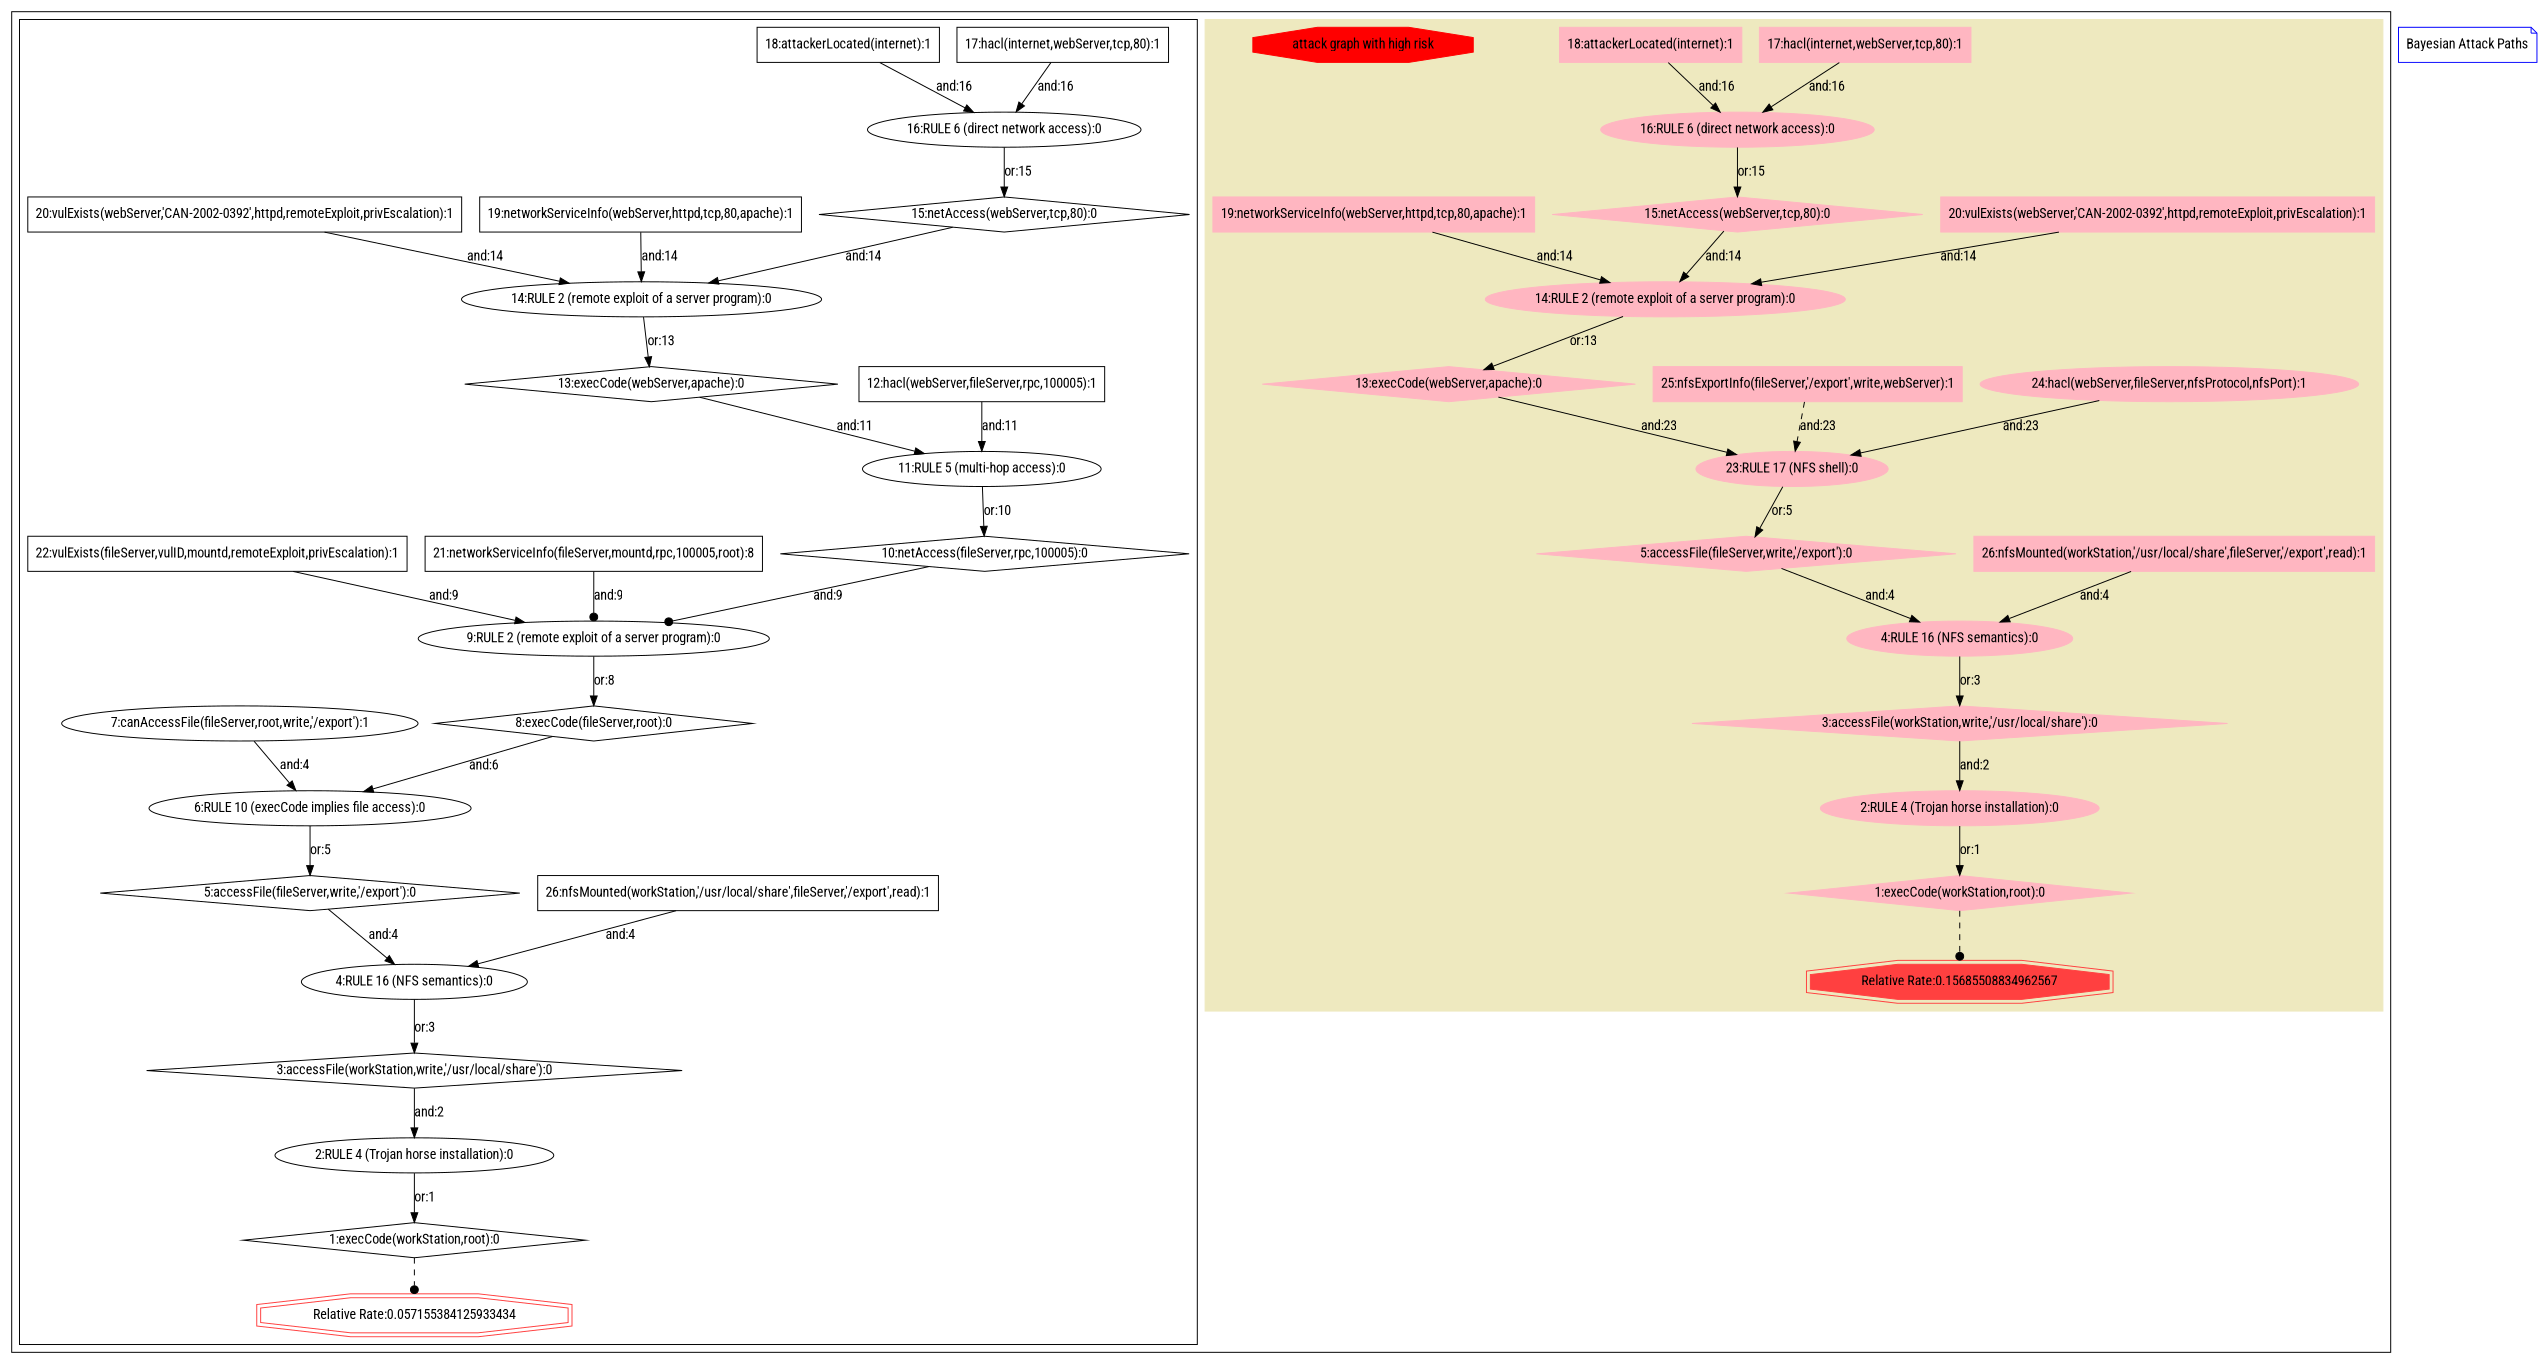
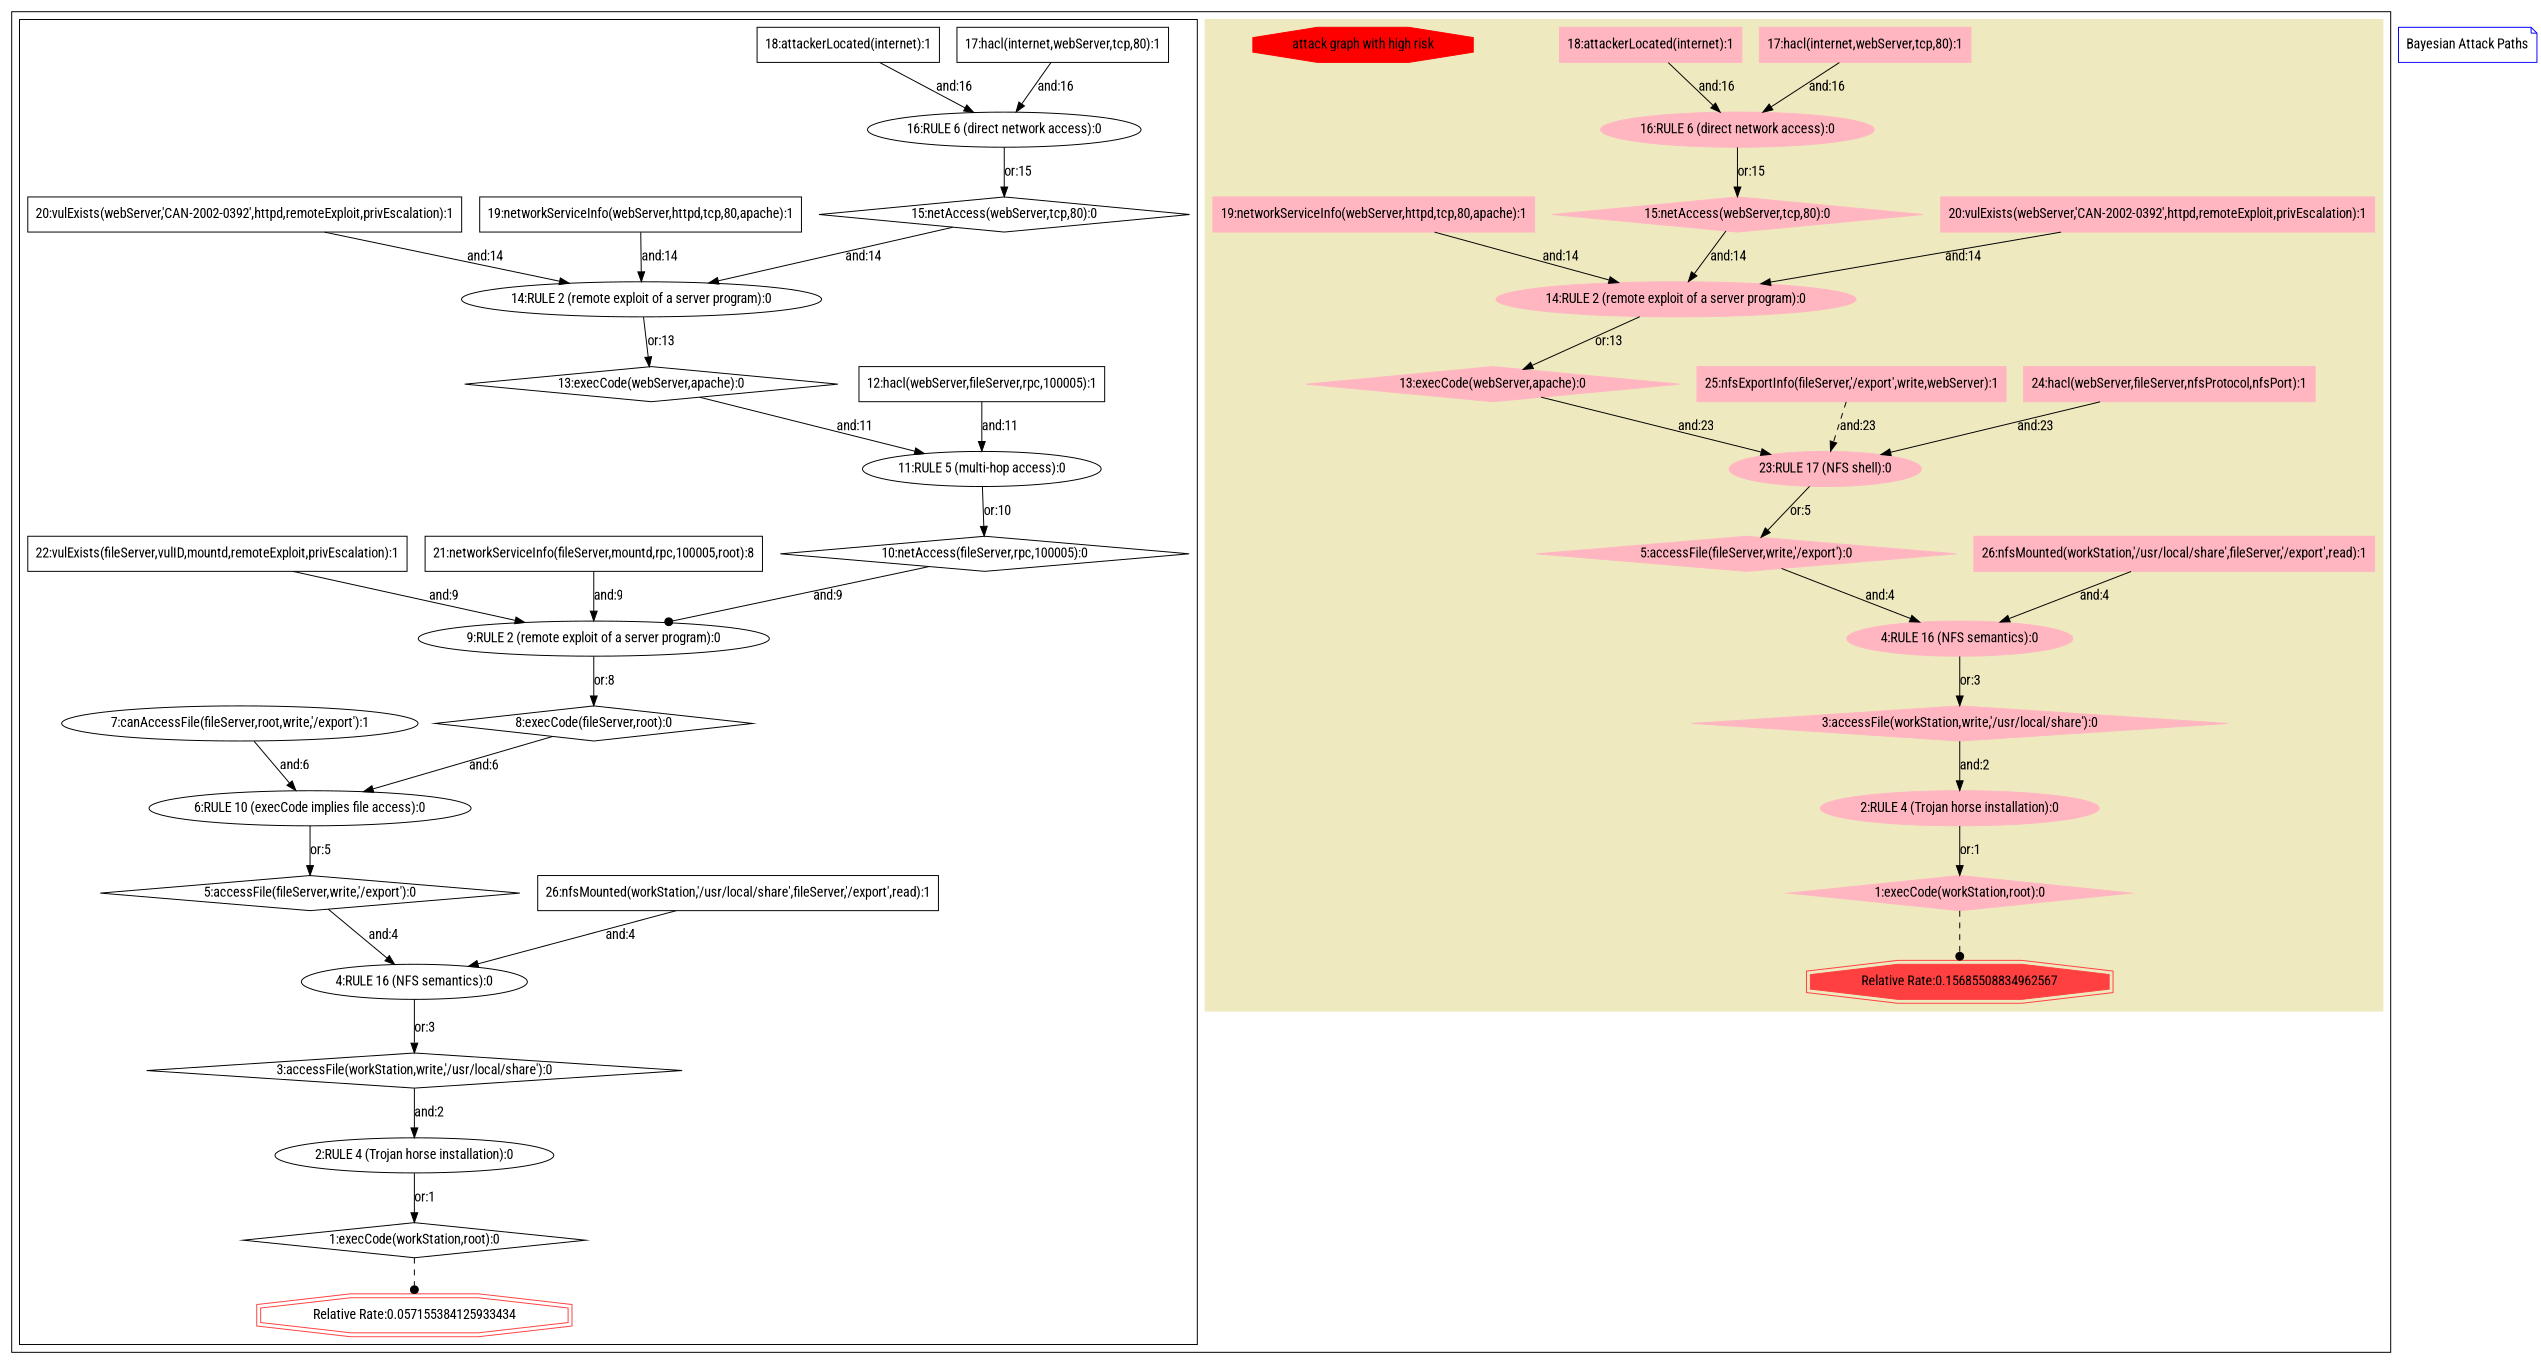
(2169, 384) -> (2169, 384)
(594, 592) -> (594, 591)
(295, 766) -> (295, 766)
